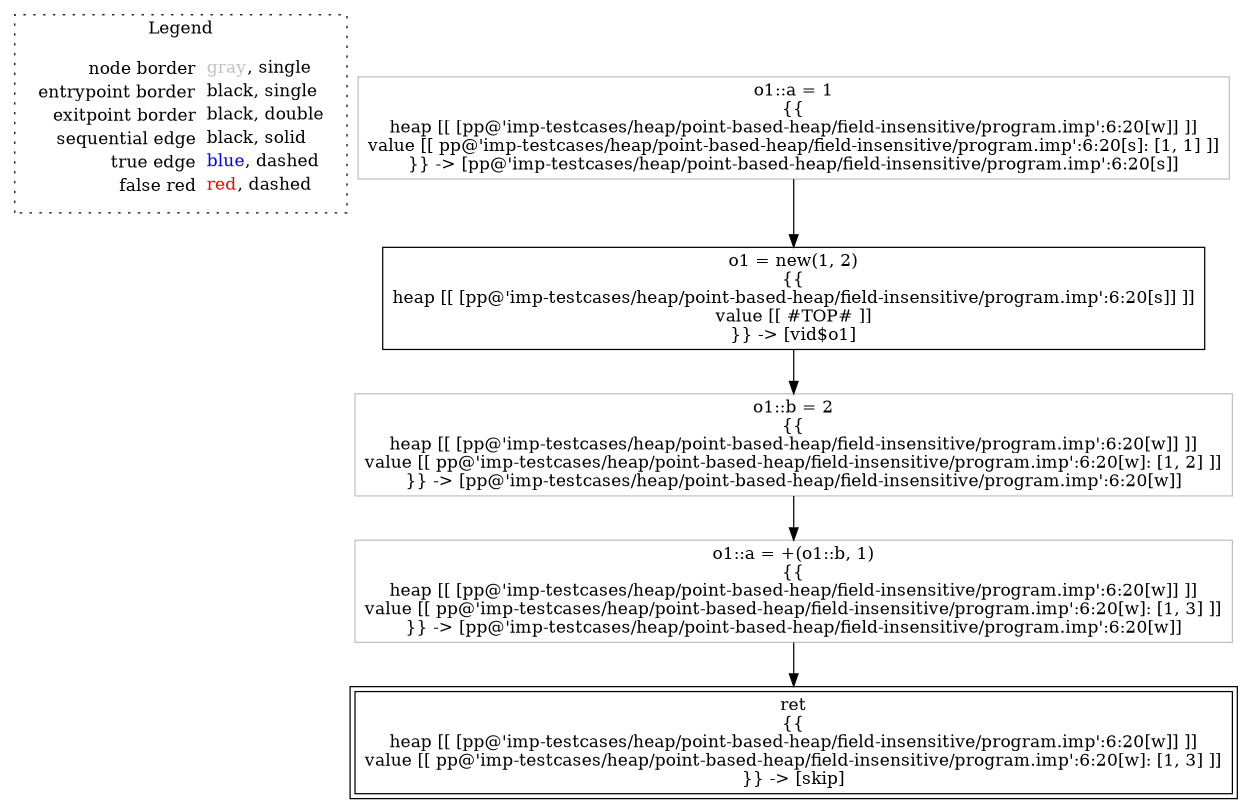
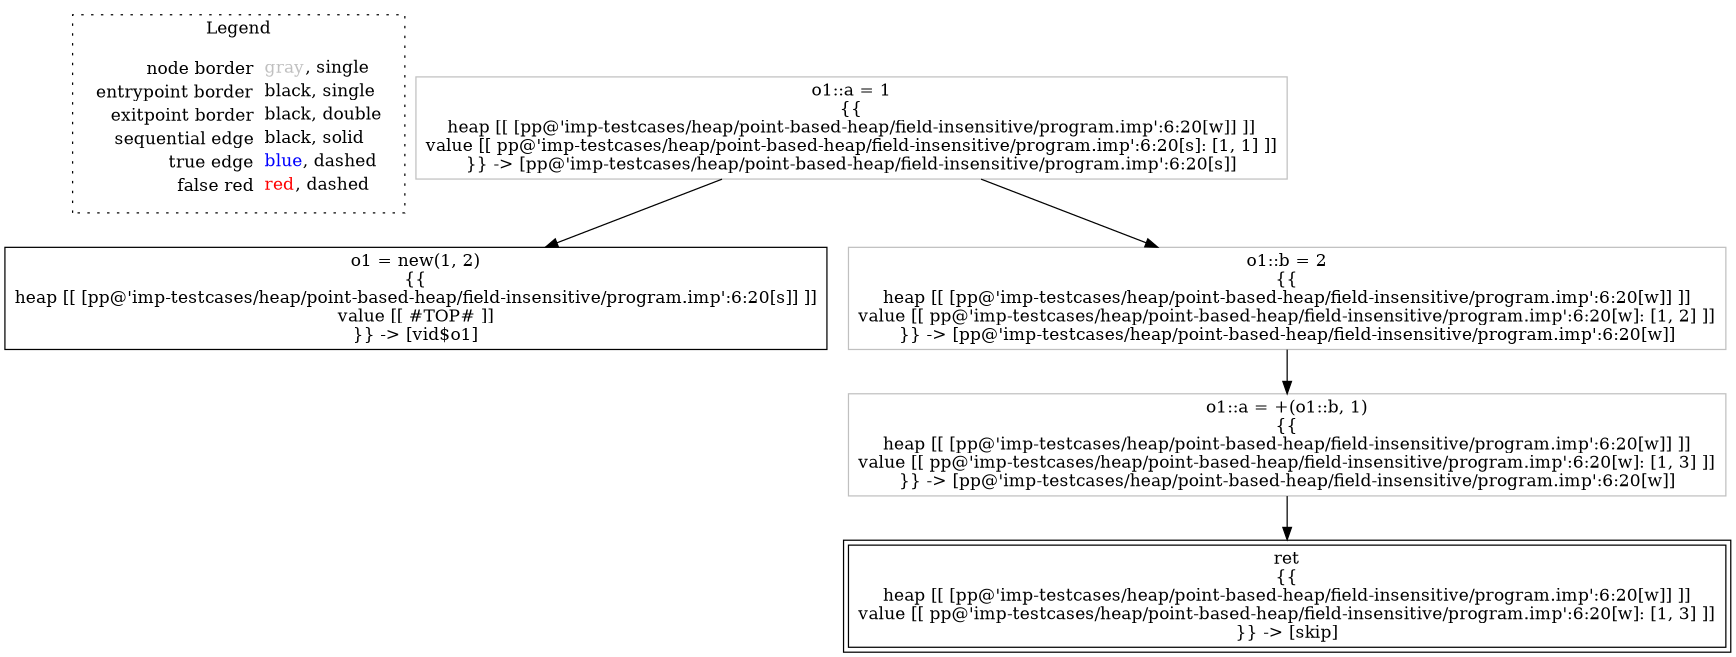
(794, 365) -> (1064, 211)
